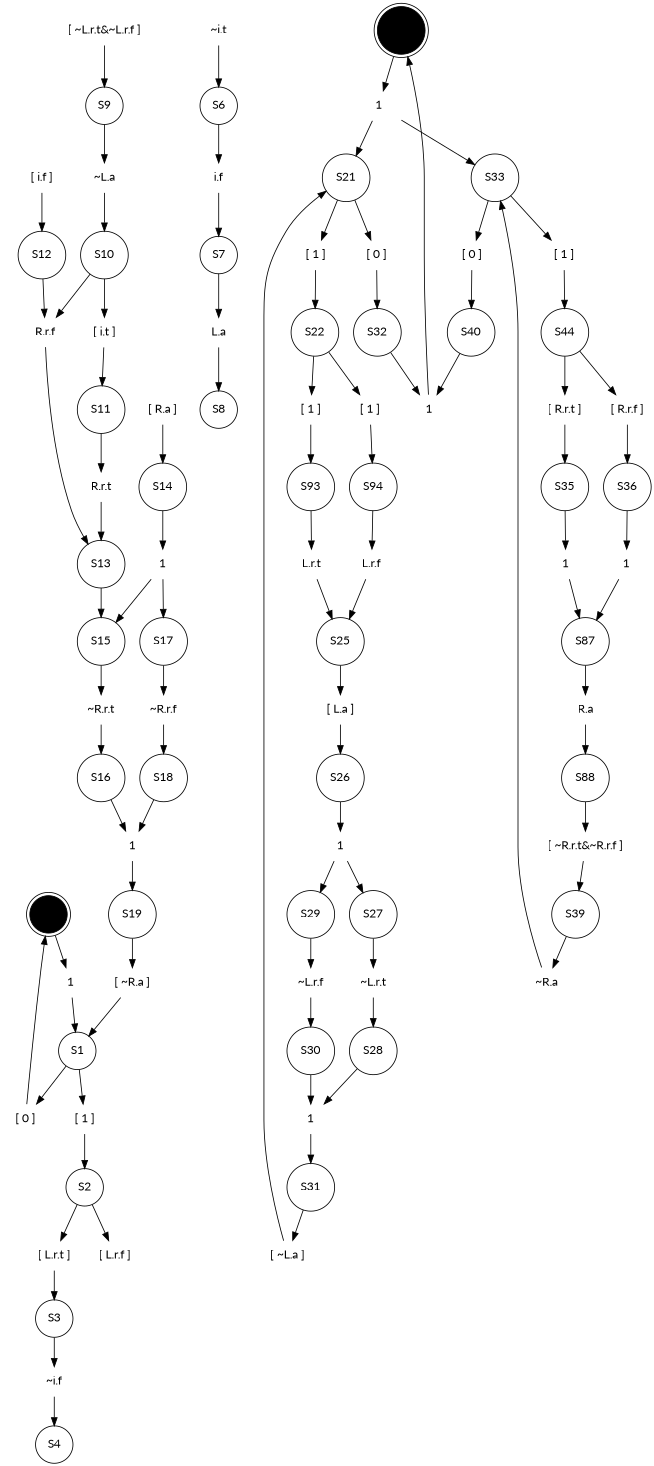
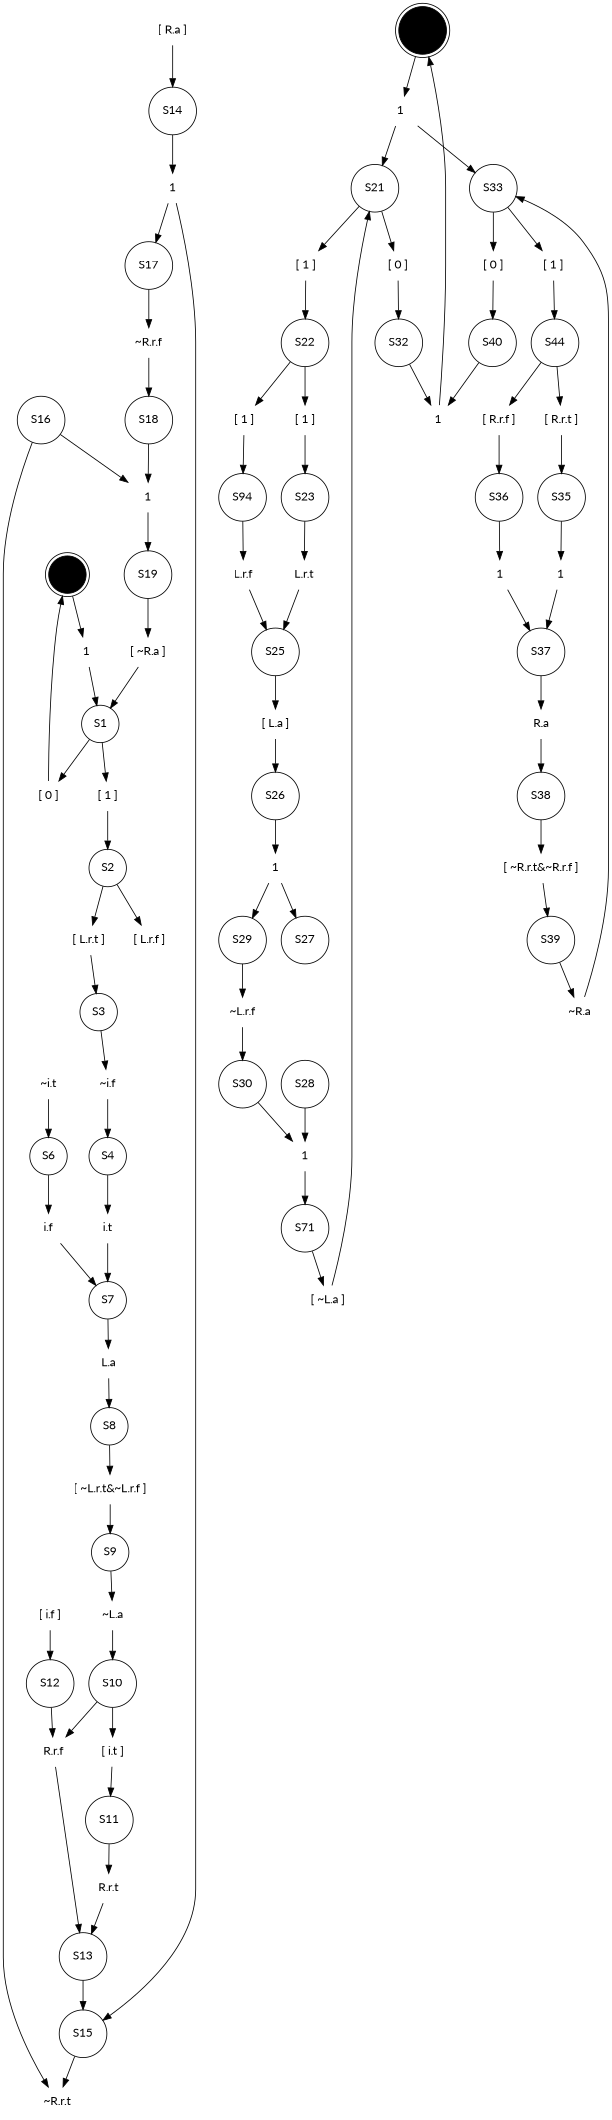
(311, 487) -> (305, 497)
(585, 641) -> (541, 652)
(101, 735) -> (3, 1263)
(585, 778) -> (541, 796)
(373, 983) -> none
(311, 1187) -> (305, 1228)
none -> (108, 1228)
none -> (110, 1456)
